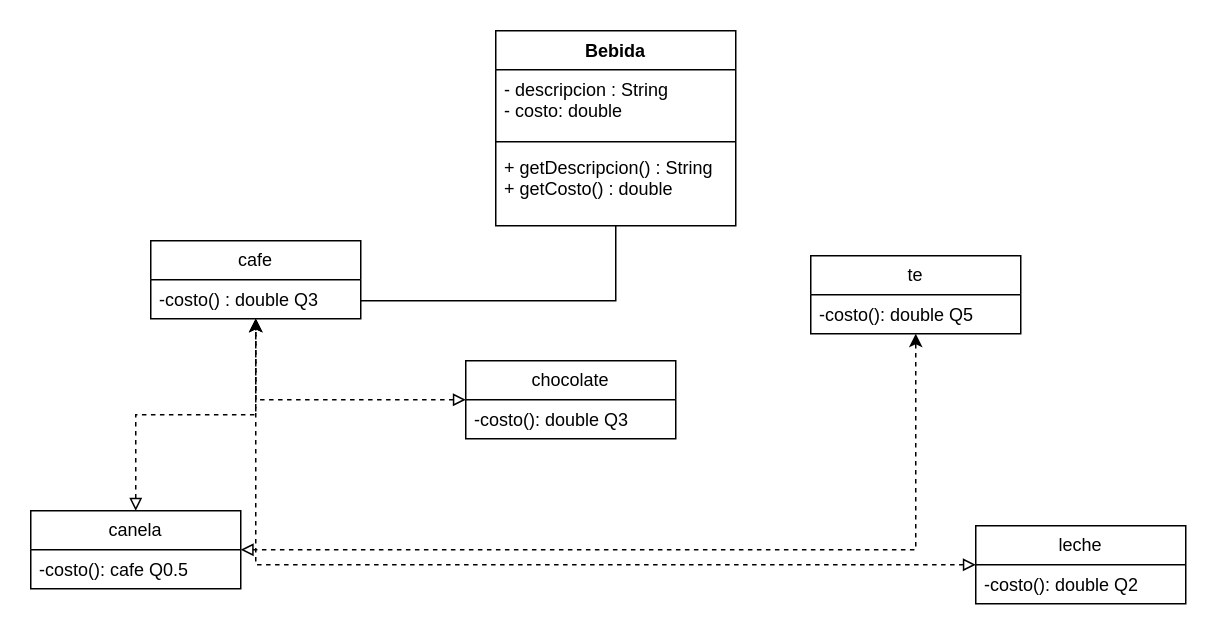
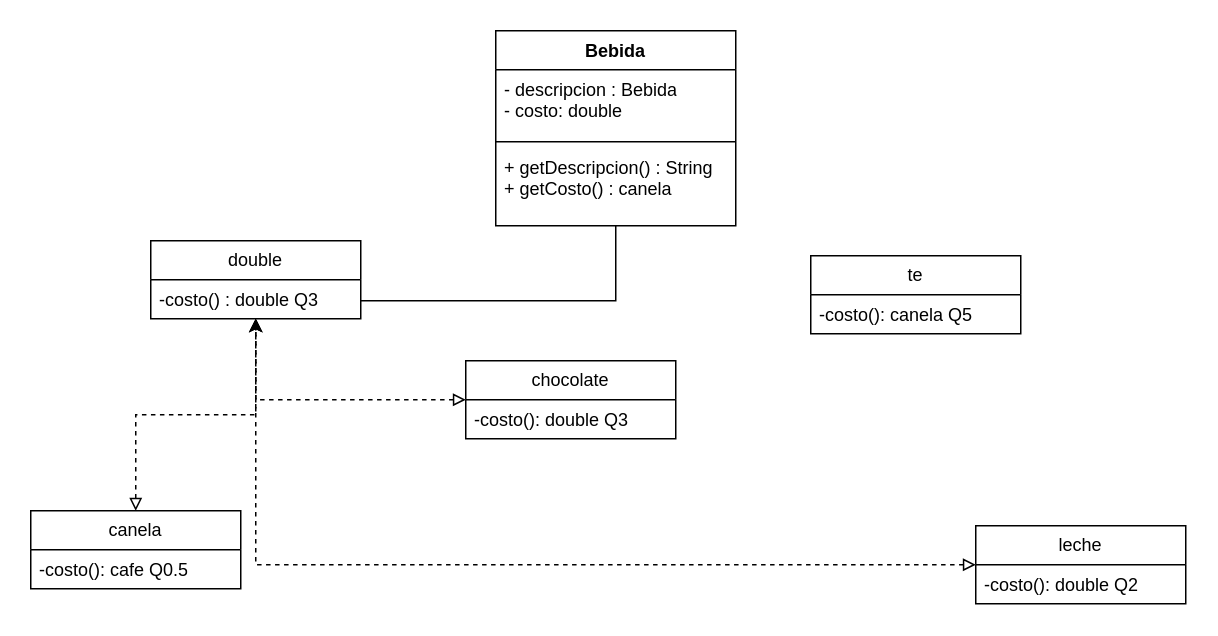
(599, 102) -> (599, 102)
(617, 191) -> (617, 191)
(256, 260) -> (256, 260)
(906, 316) -> (906, 316)
(690, 550) -> none
